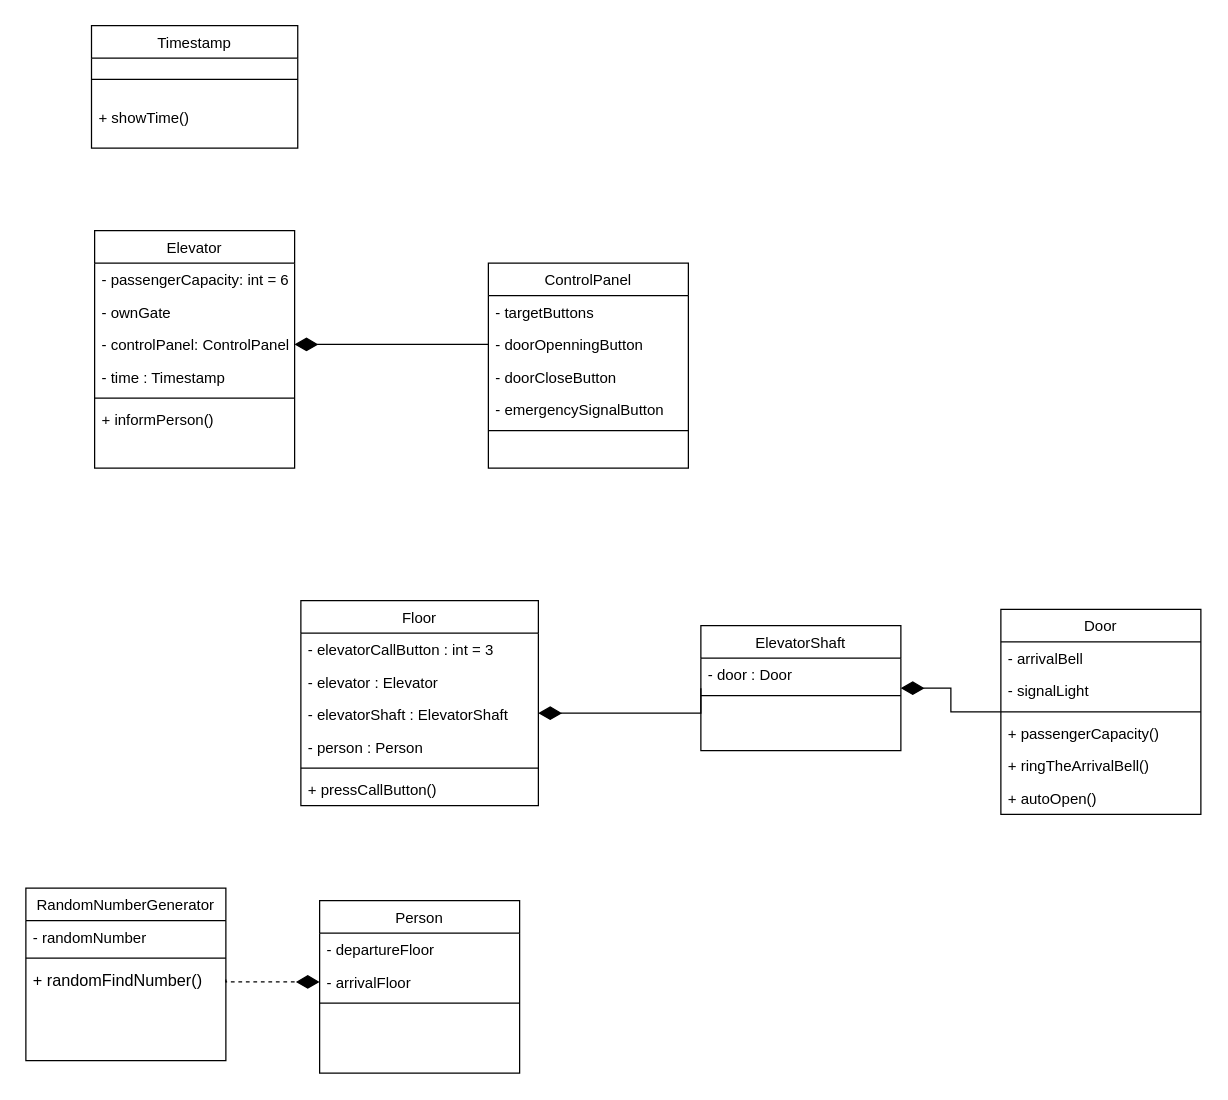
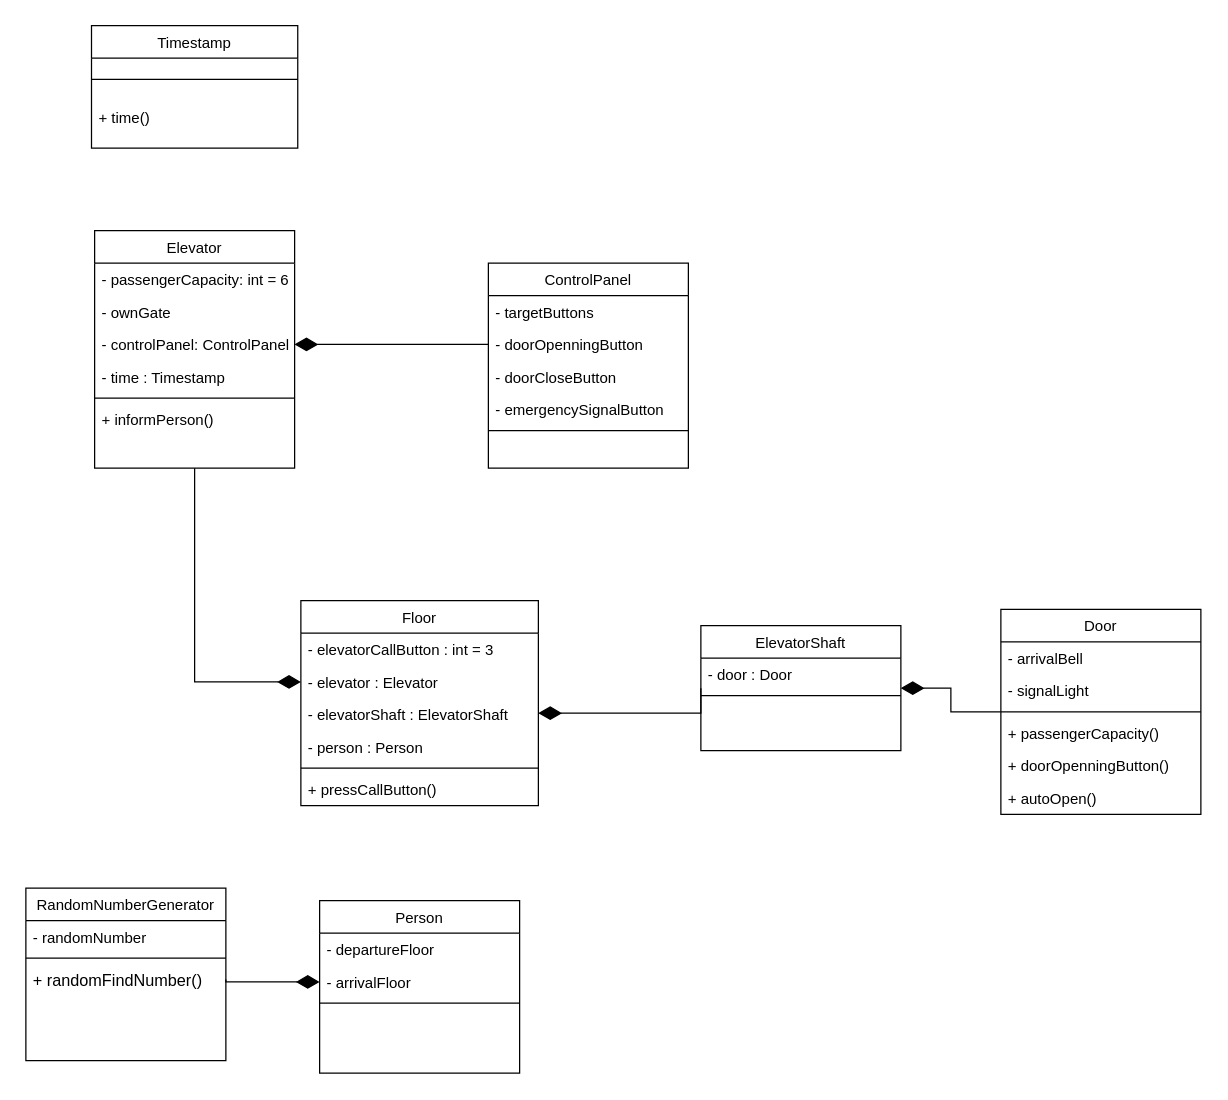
(145, 118) -> (128, 118)
none -> (194, 618)
(1088, 766) -> (1096, 766)
(262, 982) -> (262, 982)
